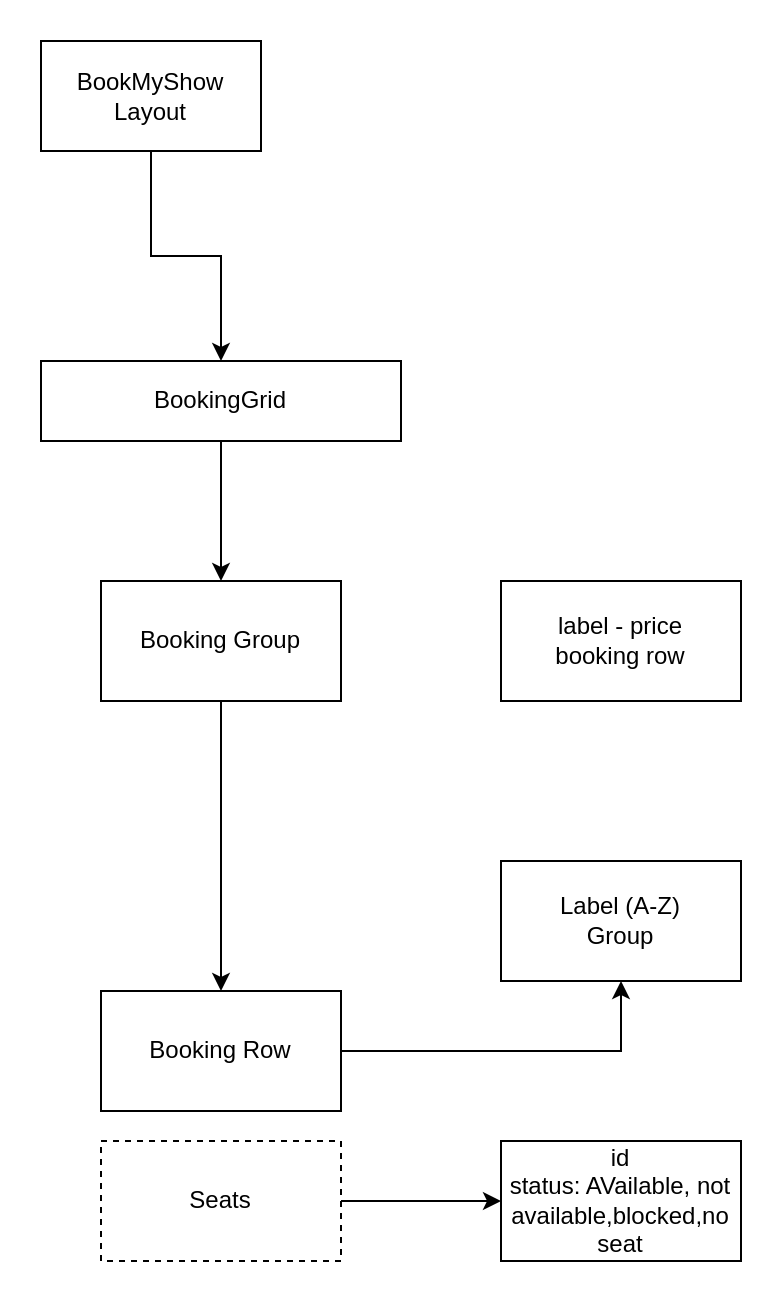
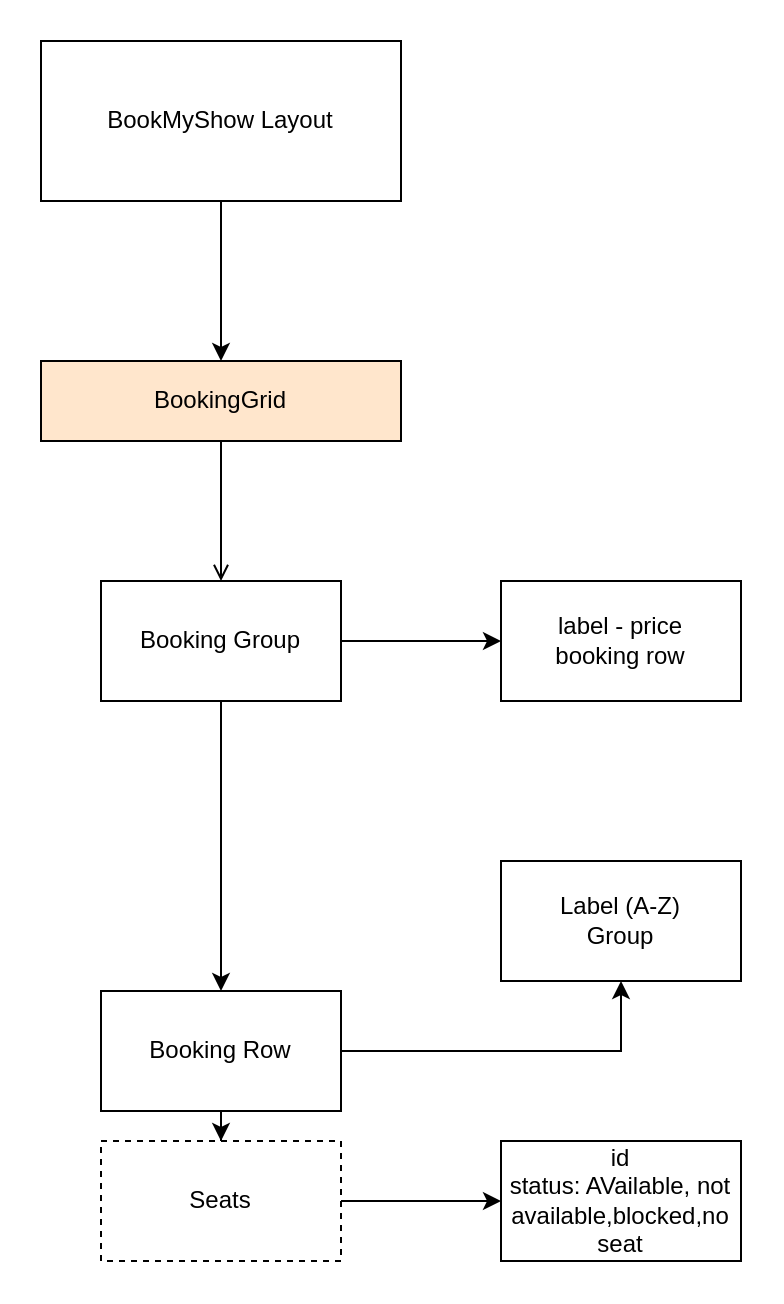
(151, 96) -> (221, 121)
(221, 401) -> (221, 401)
(221, 566) -> (221, 568)
none -> (414, 641)
none -> (221, 1126)
